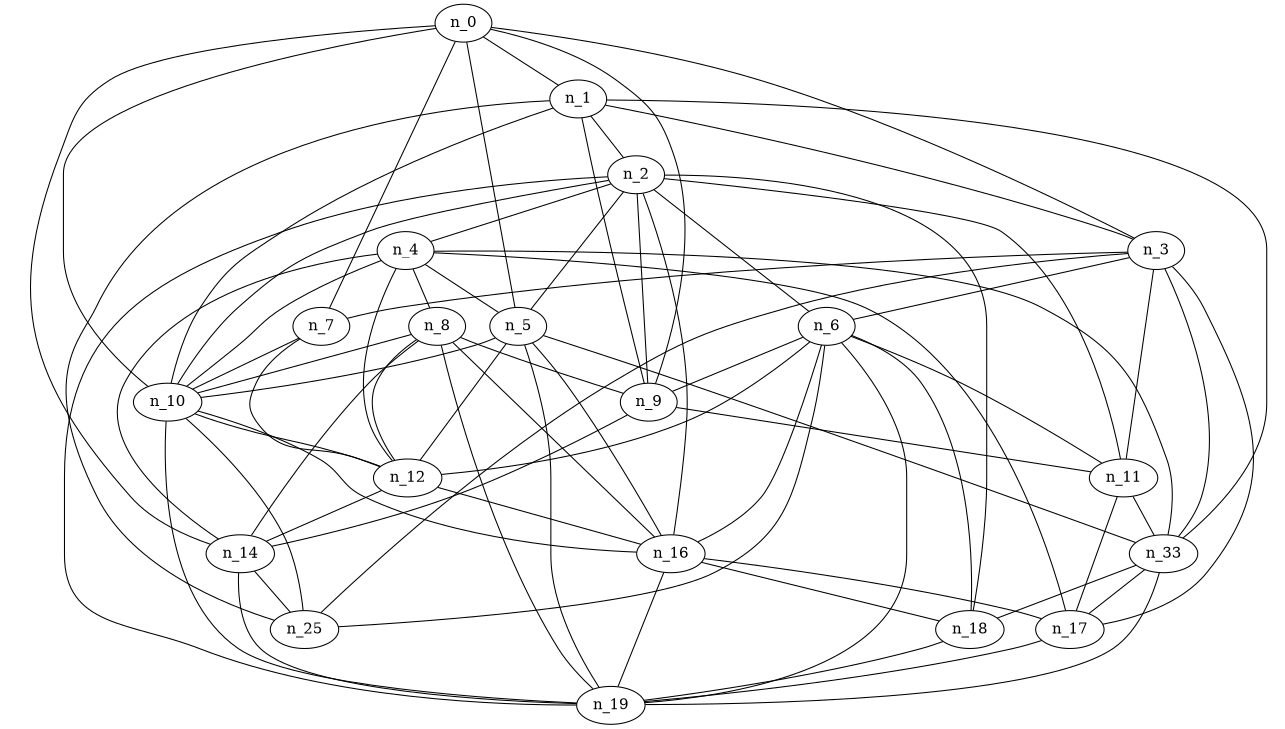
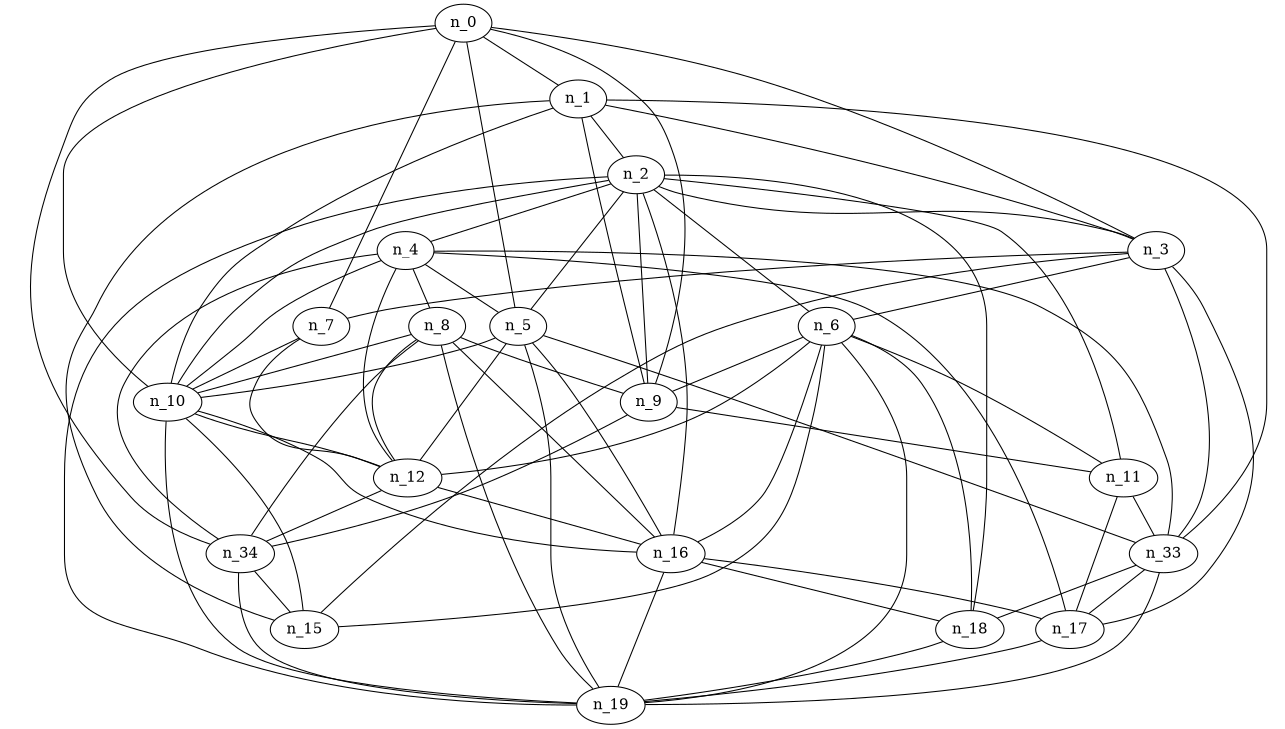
(1140, 364) -> (872, 213)
(240, 554) -> (240, 554)
(305, 630) -> (305, 630)
